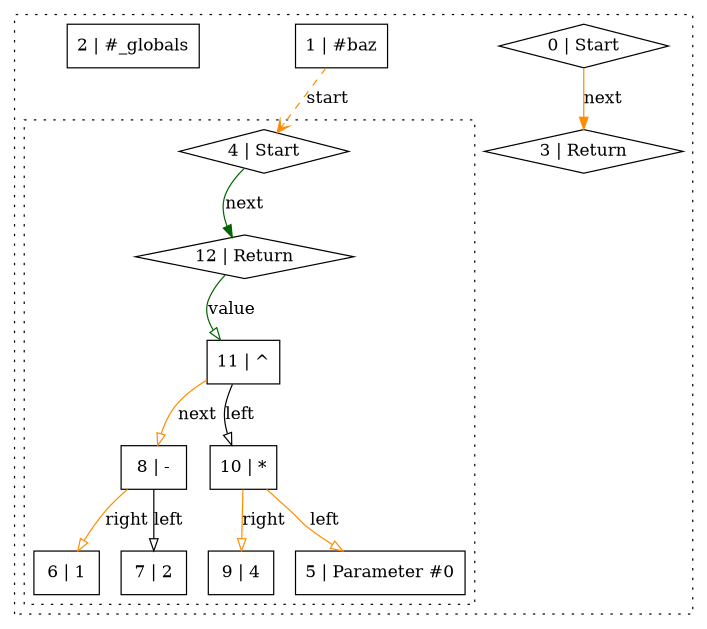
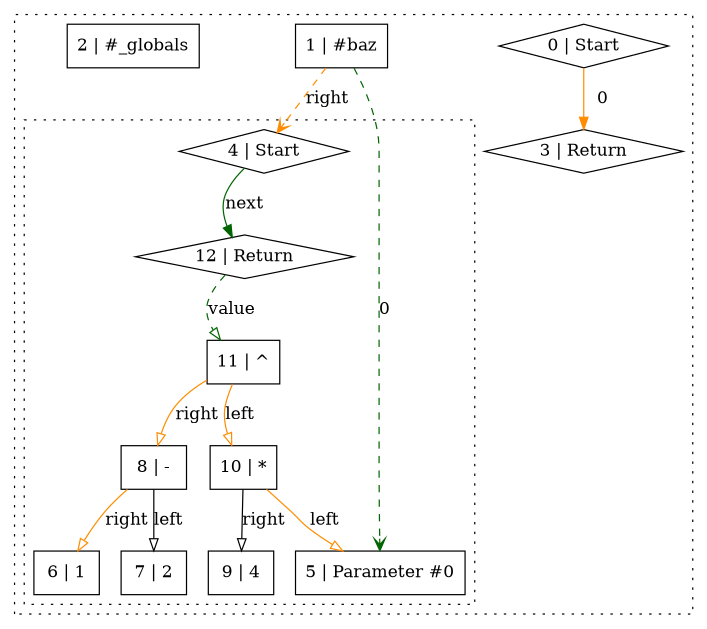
(328, 99) -> (328, 99)
(603, 99) -> (603, 99)
(208, 300) -> (208, 300)
none -> (379, 301)
(225, 409) -> (225, 409)
(197, 415) -> (197, 415)
(242, 514) -> (242, 514)
